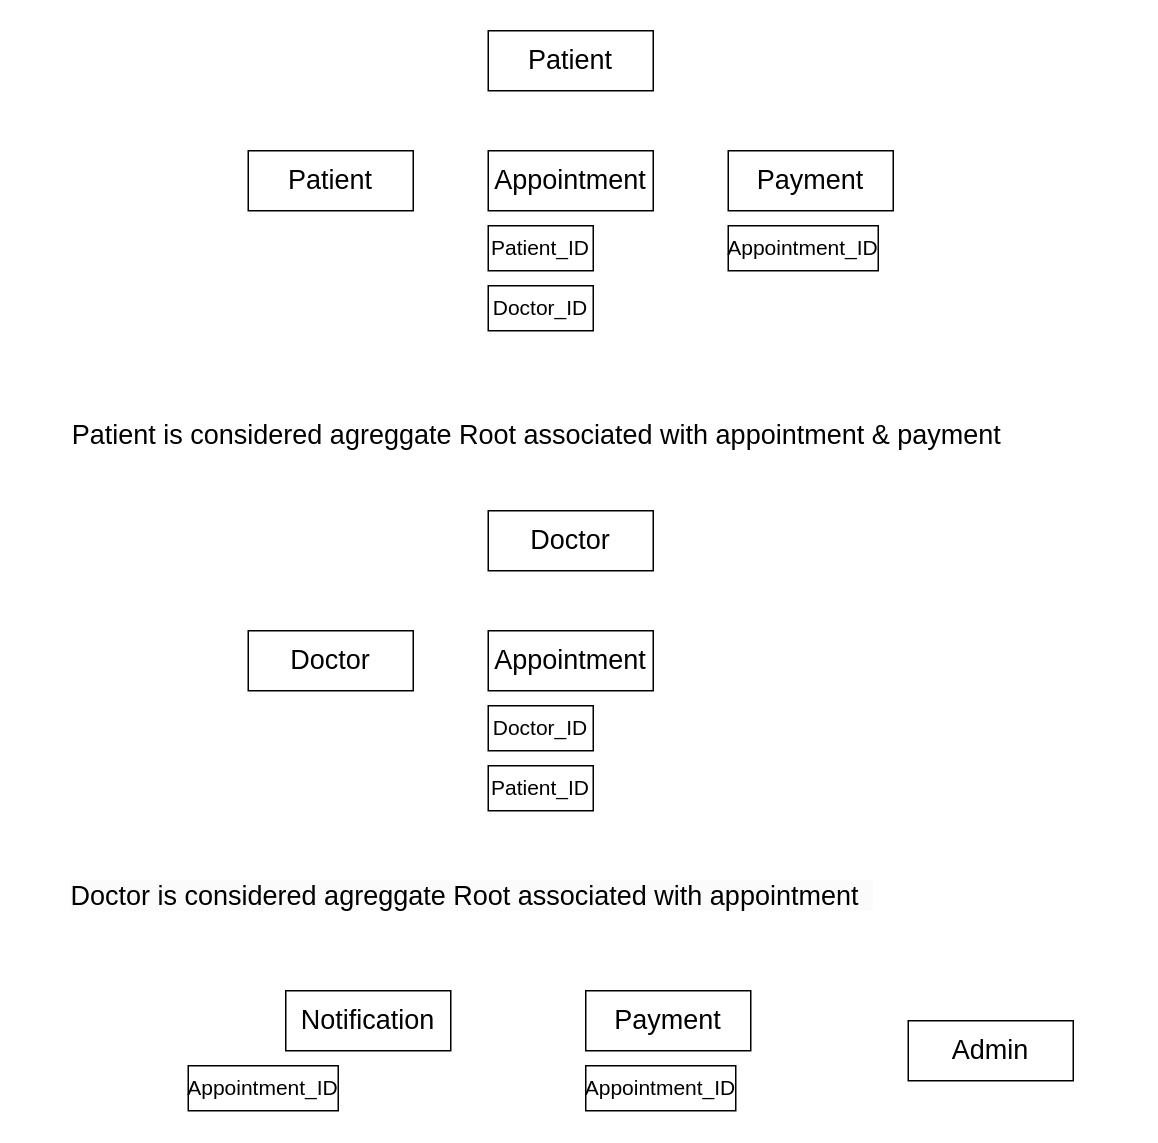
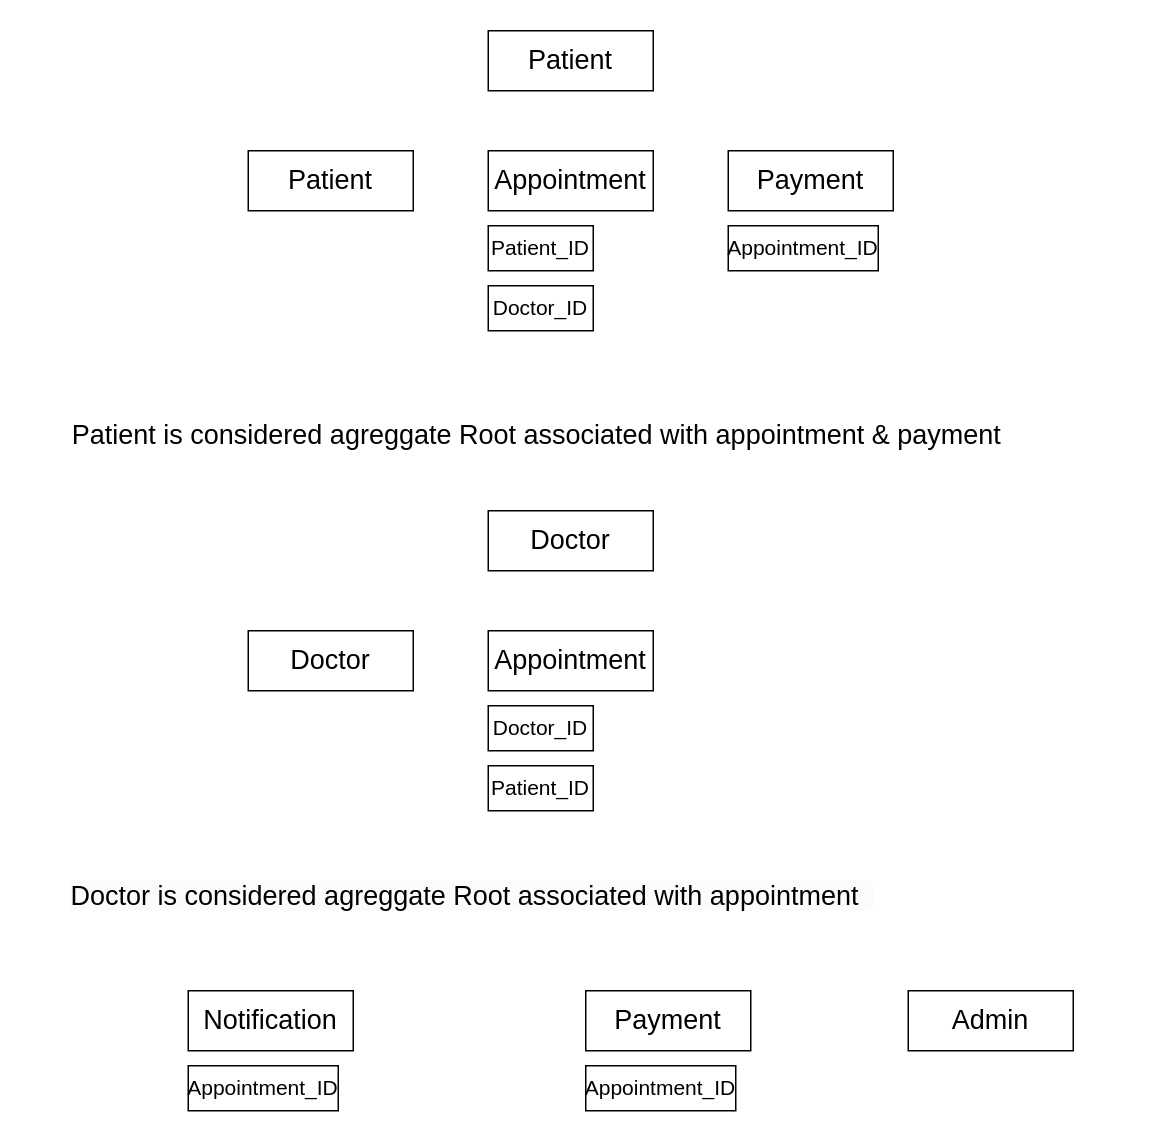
(368, 1021) -> (271, 1021)
(991, 1051) -> (991, 1021)
